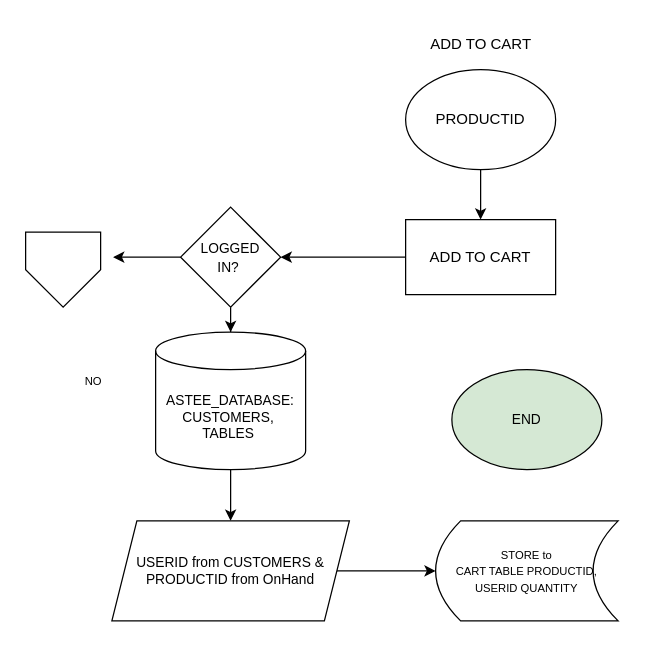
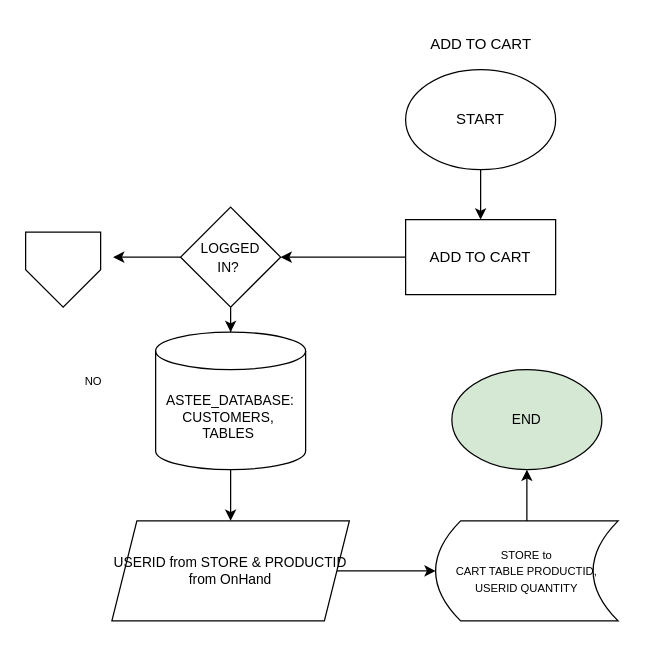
(481, 119) -> (481, 119)
none -> (527, 499)
(231, 571) -> (231, 571)
